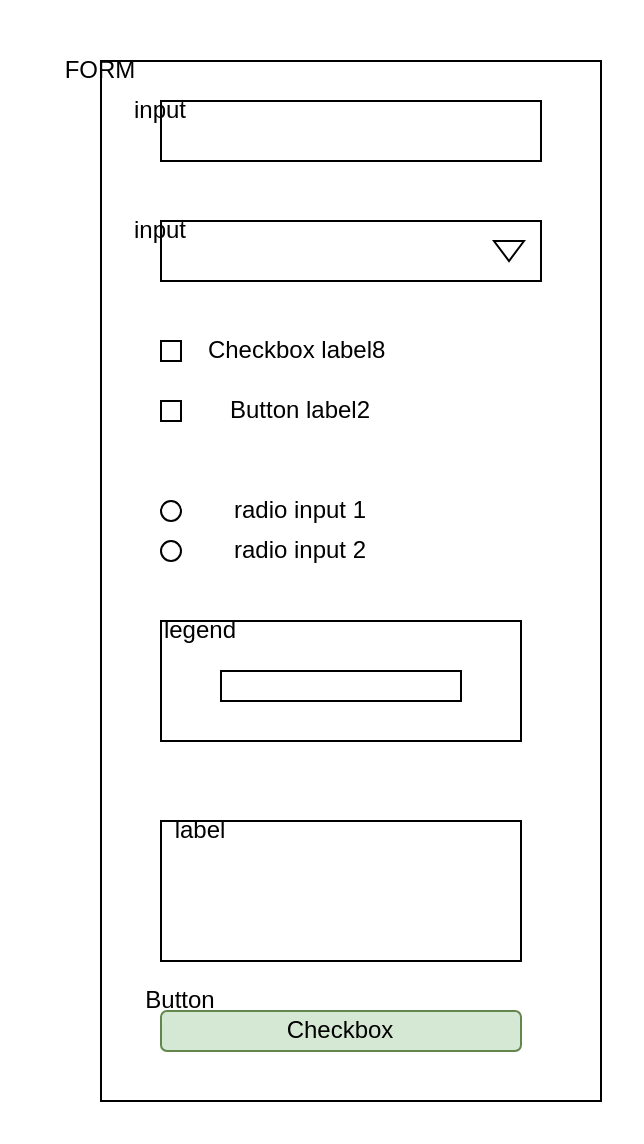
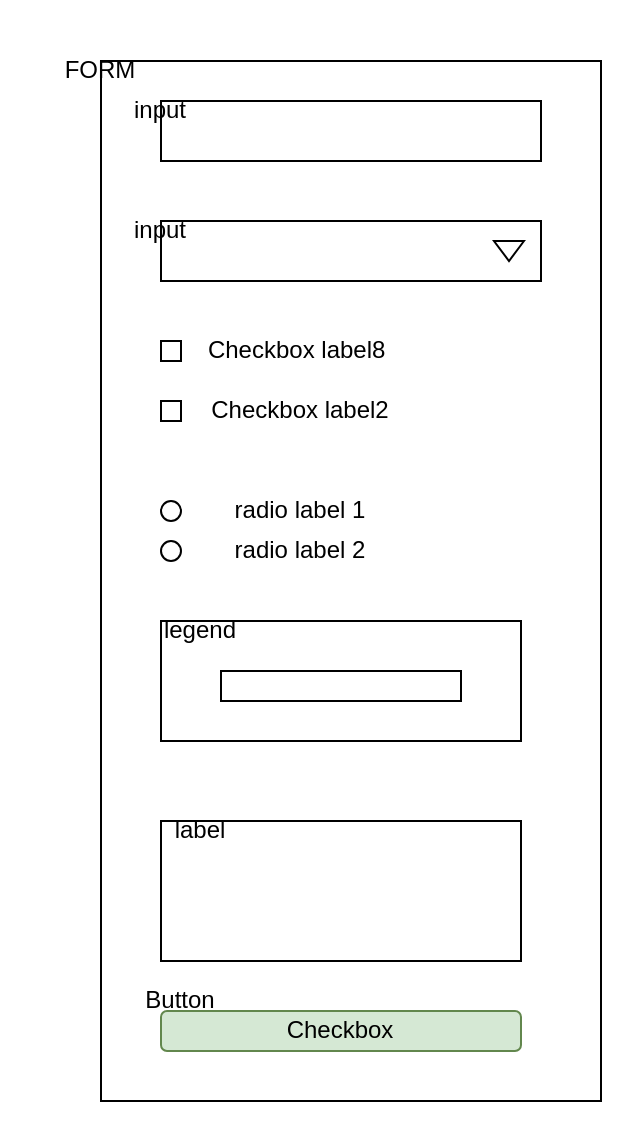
(301, 411) -> (301, 411)
(301, 511) -> (301, 511)
(301, 551) -> (301, 551)
